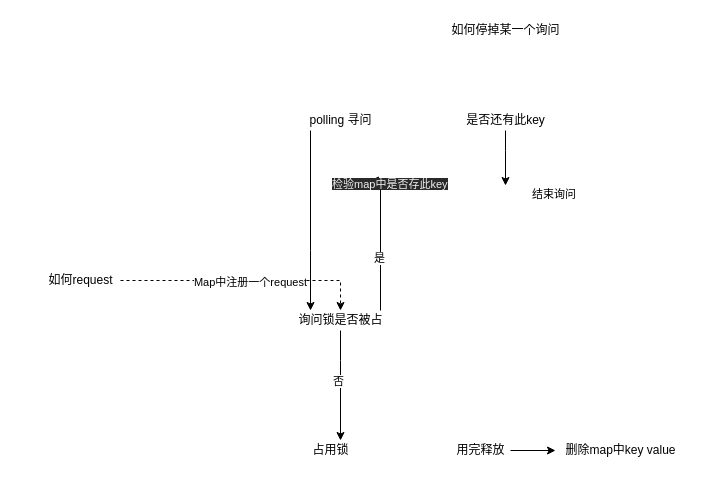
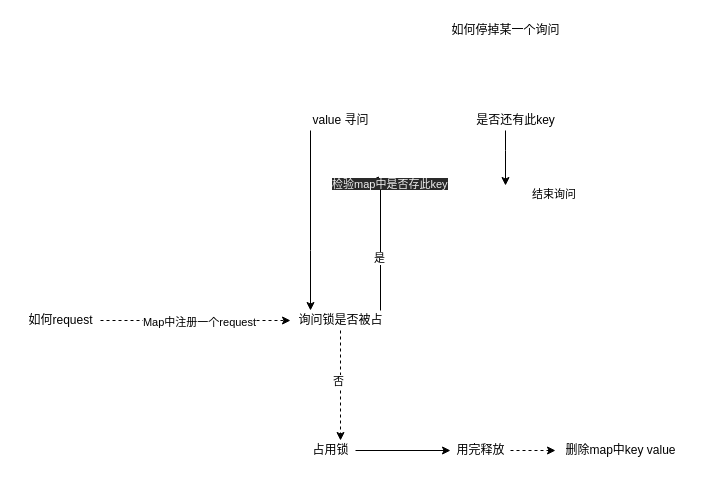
(341, 121) -> (341, 121)
(506, 121) -> (516, 121)
(81, 281) -> (61, 321)
(341, 410) -> (341, 410)
none -> (400, 451)
(530, 451) -> (530, 451)
